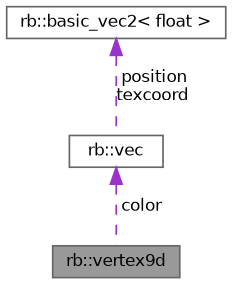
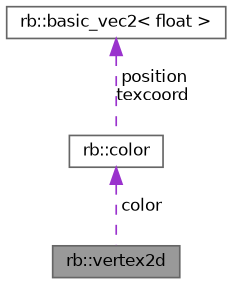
(116, 151) -> (116, 151)
(116, 262) -> (116, 262)
